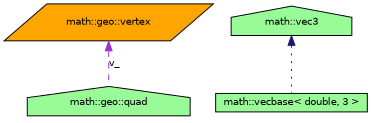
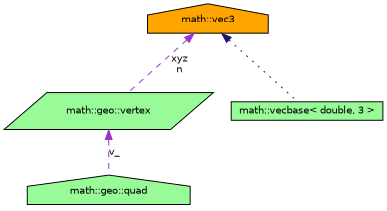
(109, 22) -> (109, 111)
(291, 22) -> (208, 20)
none -> (158, 66)
